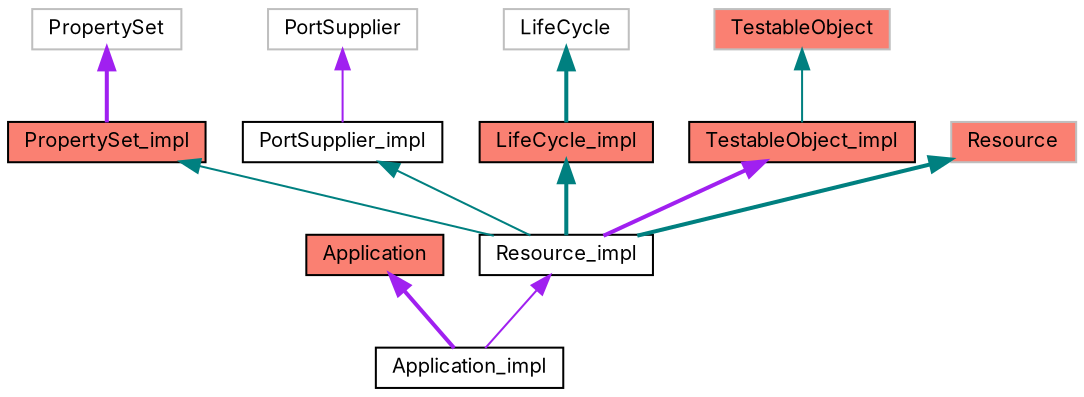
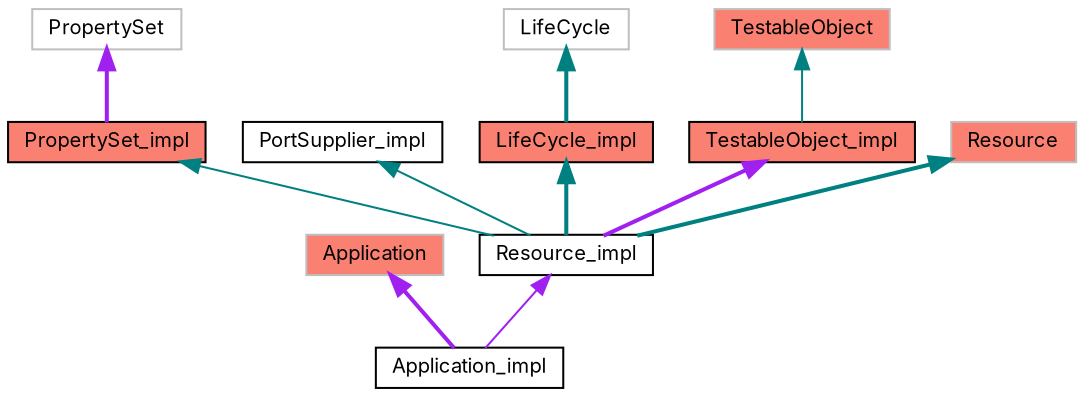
(343, 29) -> none
(375, 255) -> (375, 255)
